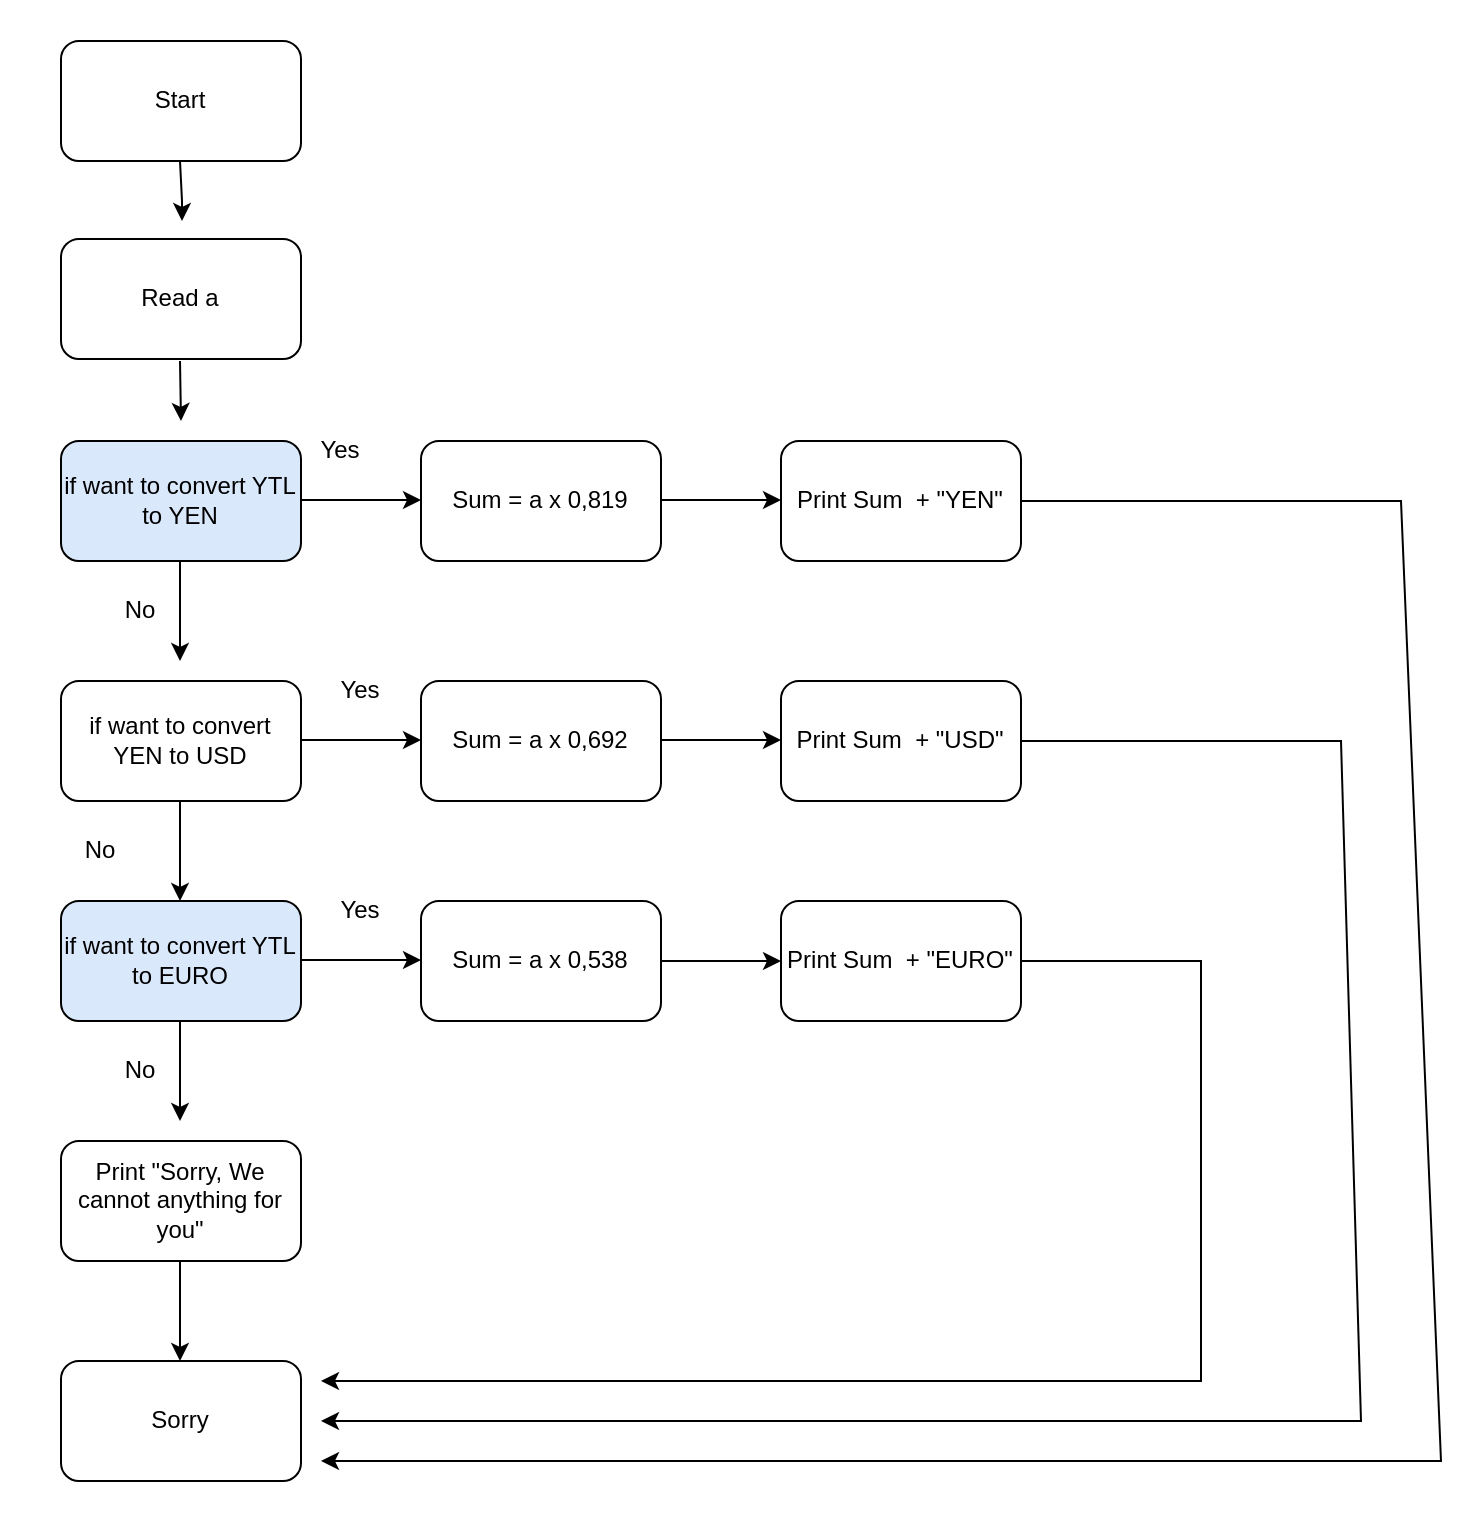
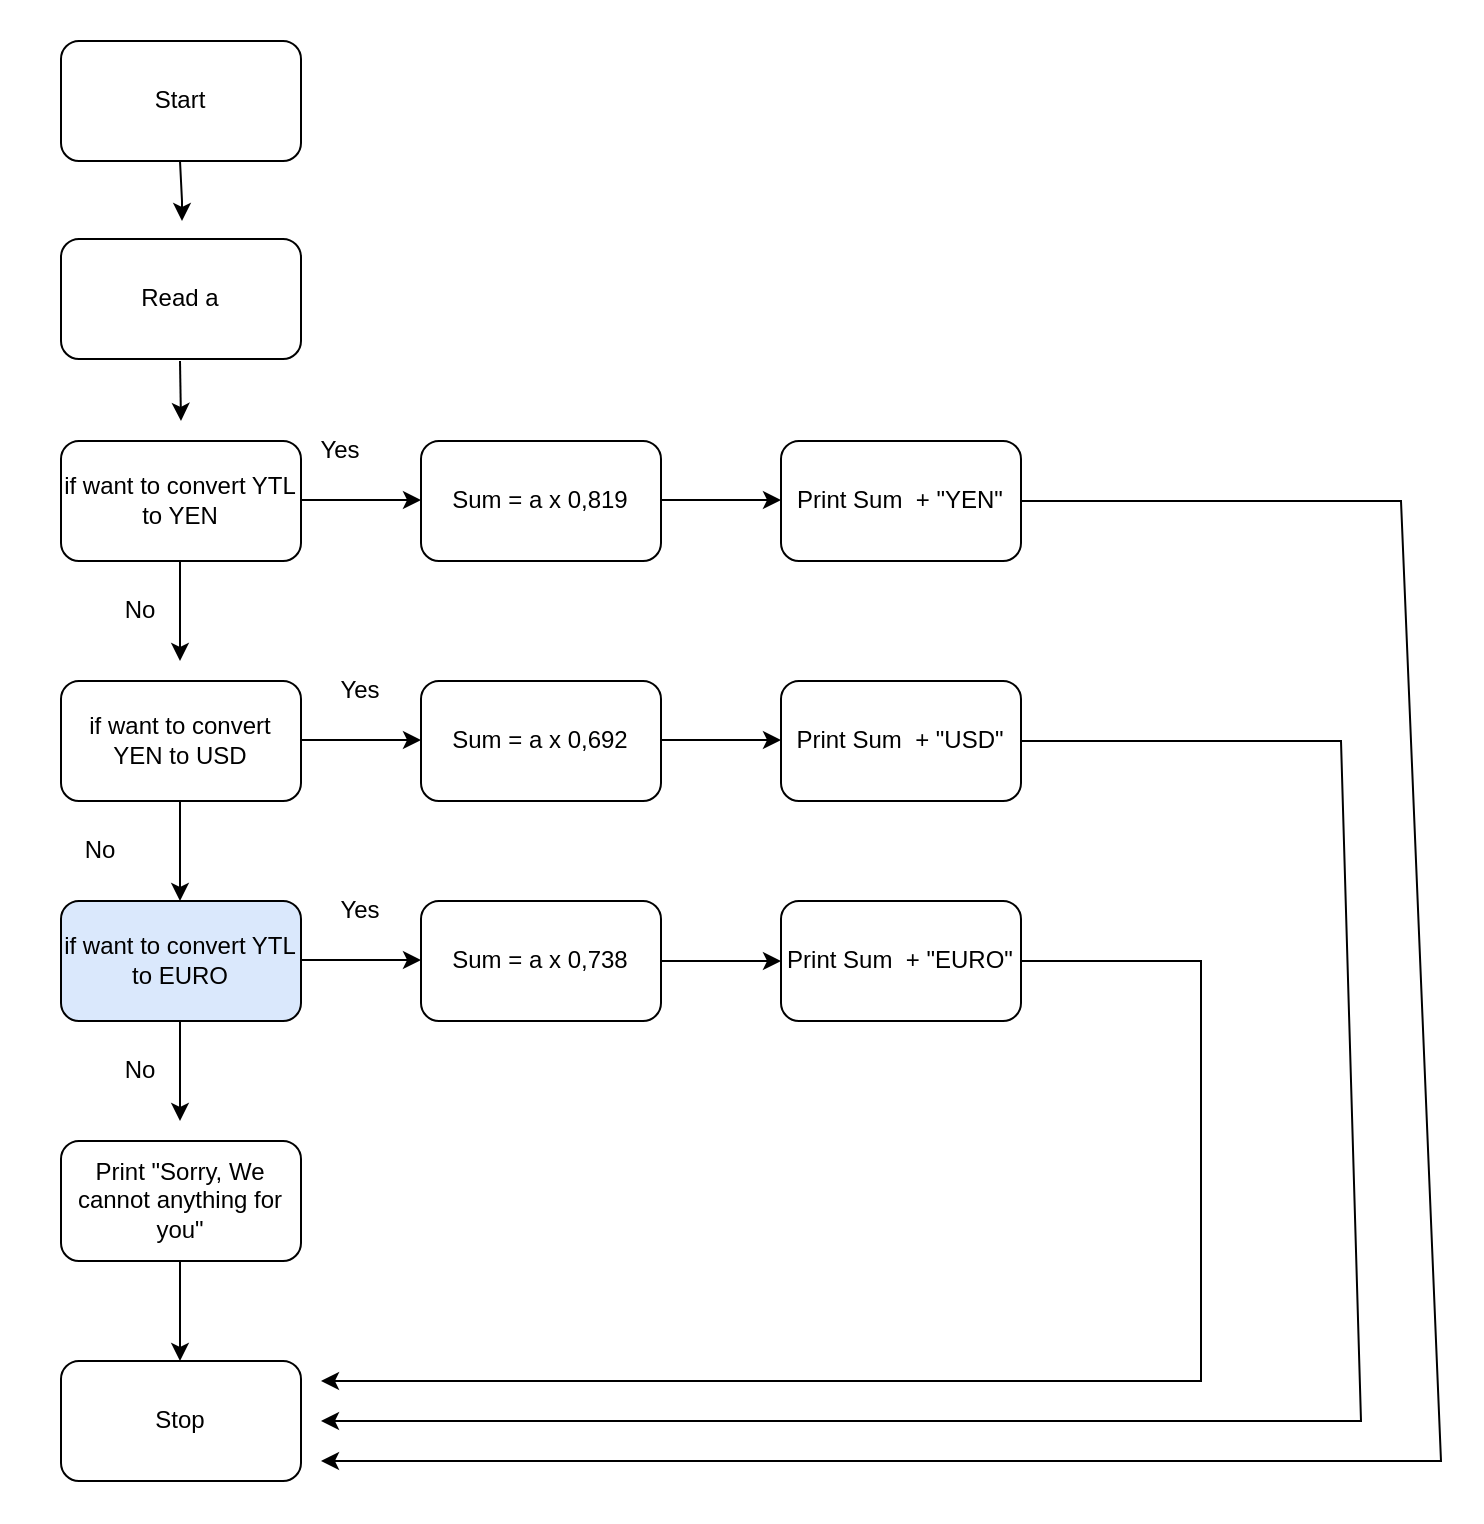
(181, 501) -> (181, 501)
(541, 961) -> (541, 961)
(181, 1421) -> (181, 1421)
